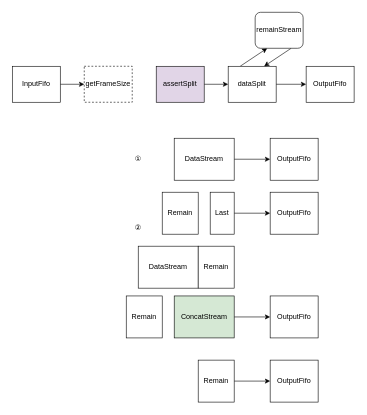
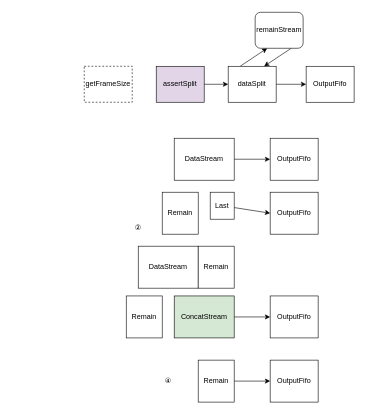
(36, 84) -> none
(78, 84) -> none
(138, 159) -> none
(222, 213) -> (222, 206)
none -> (168, 381)
